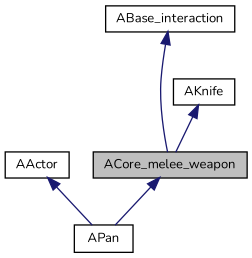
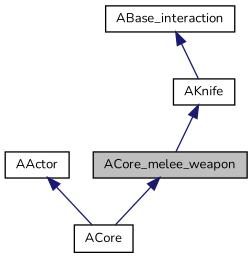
(161, 98) -> (190, 61)
(104, 239) -> (104, 239)
